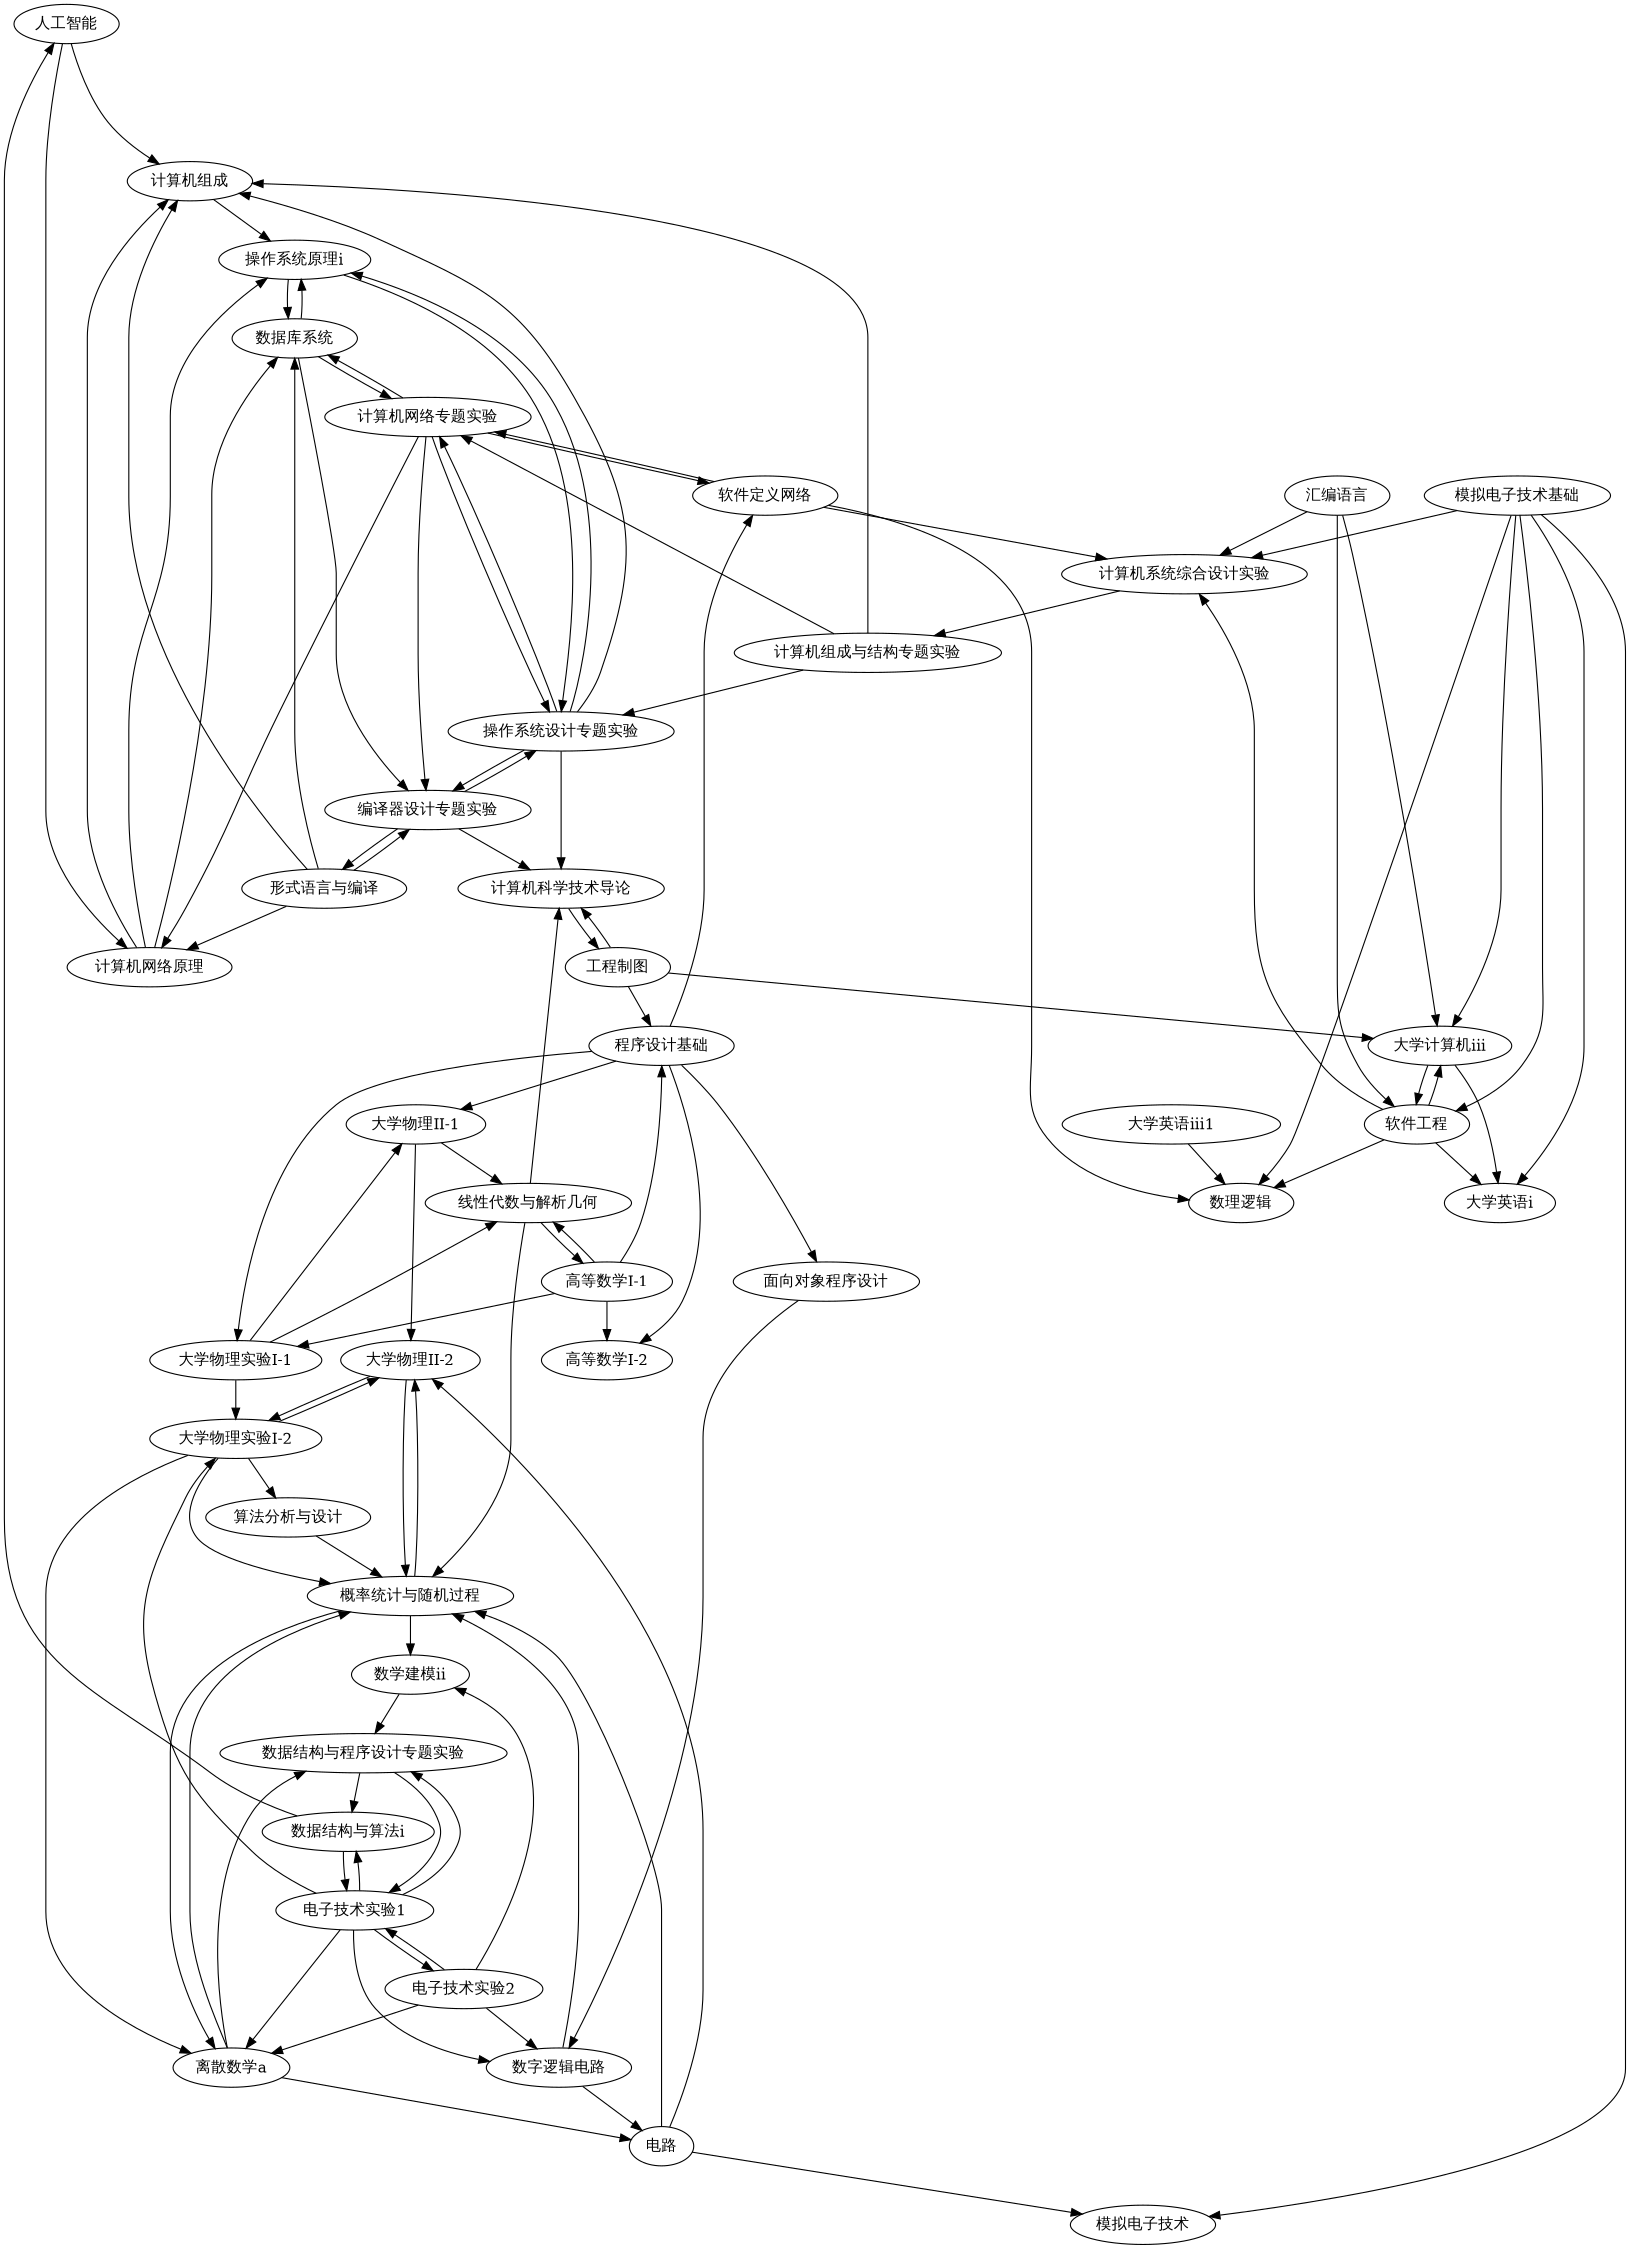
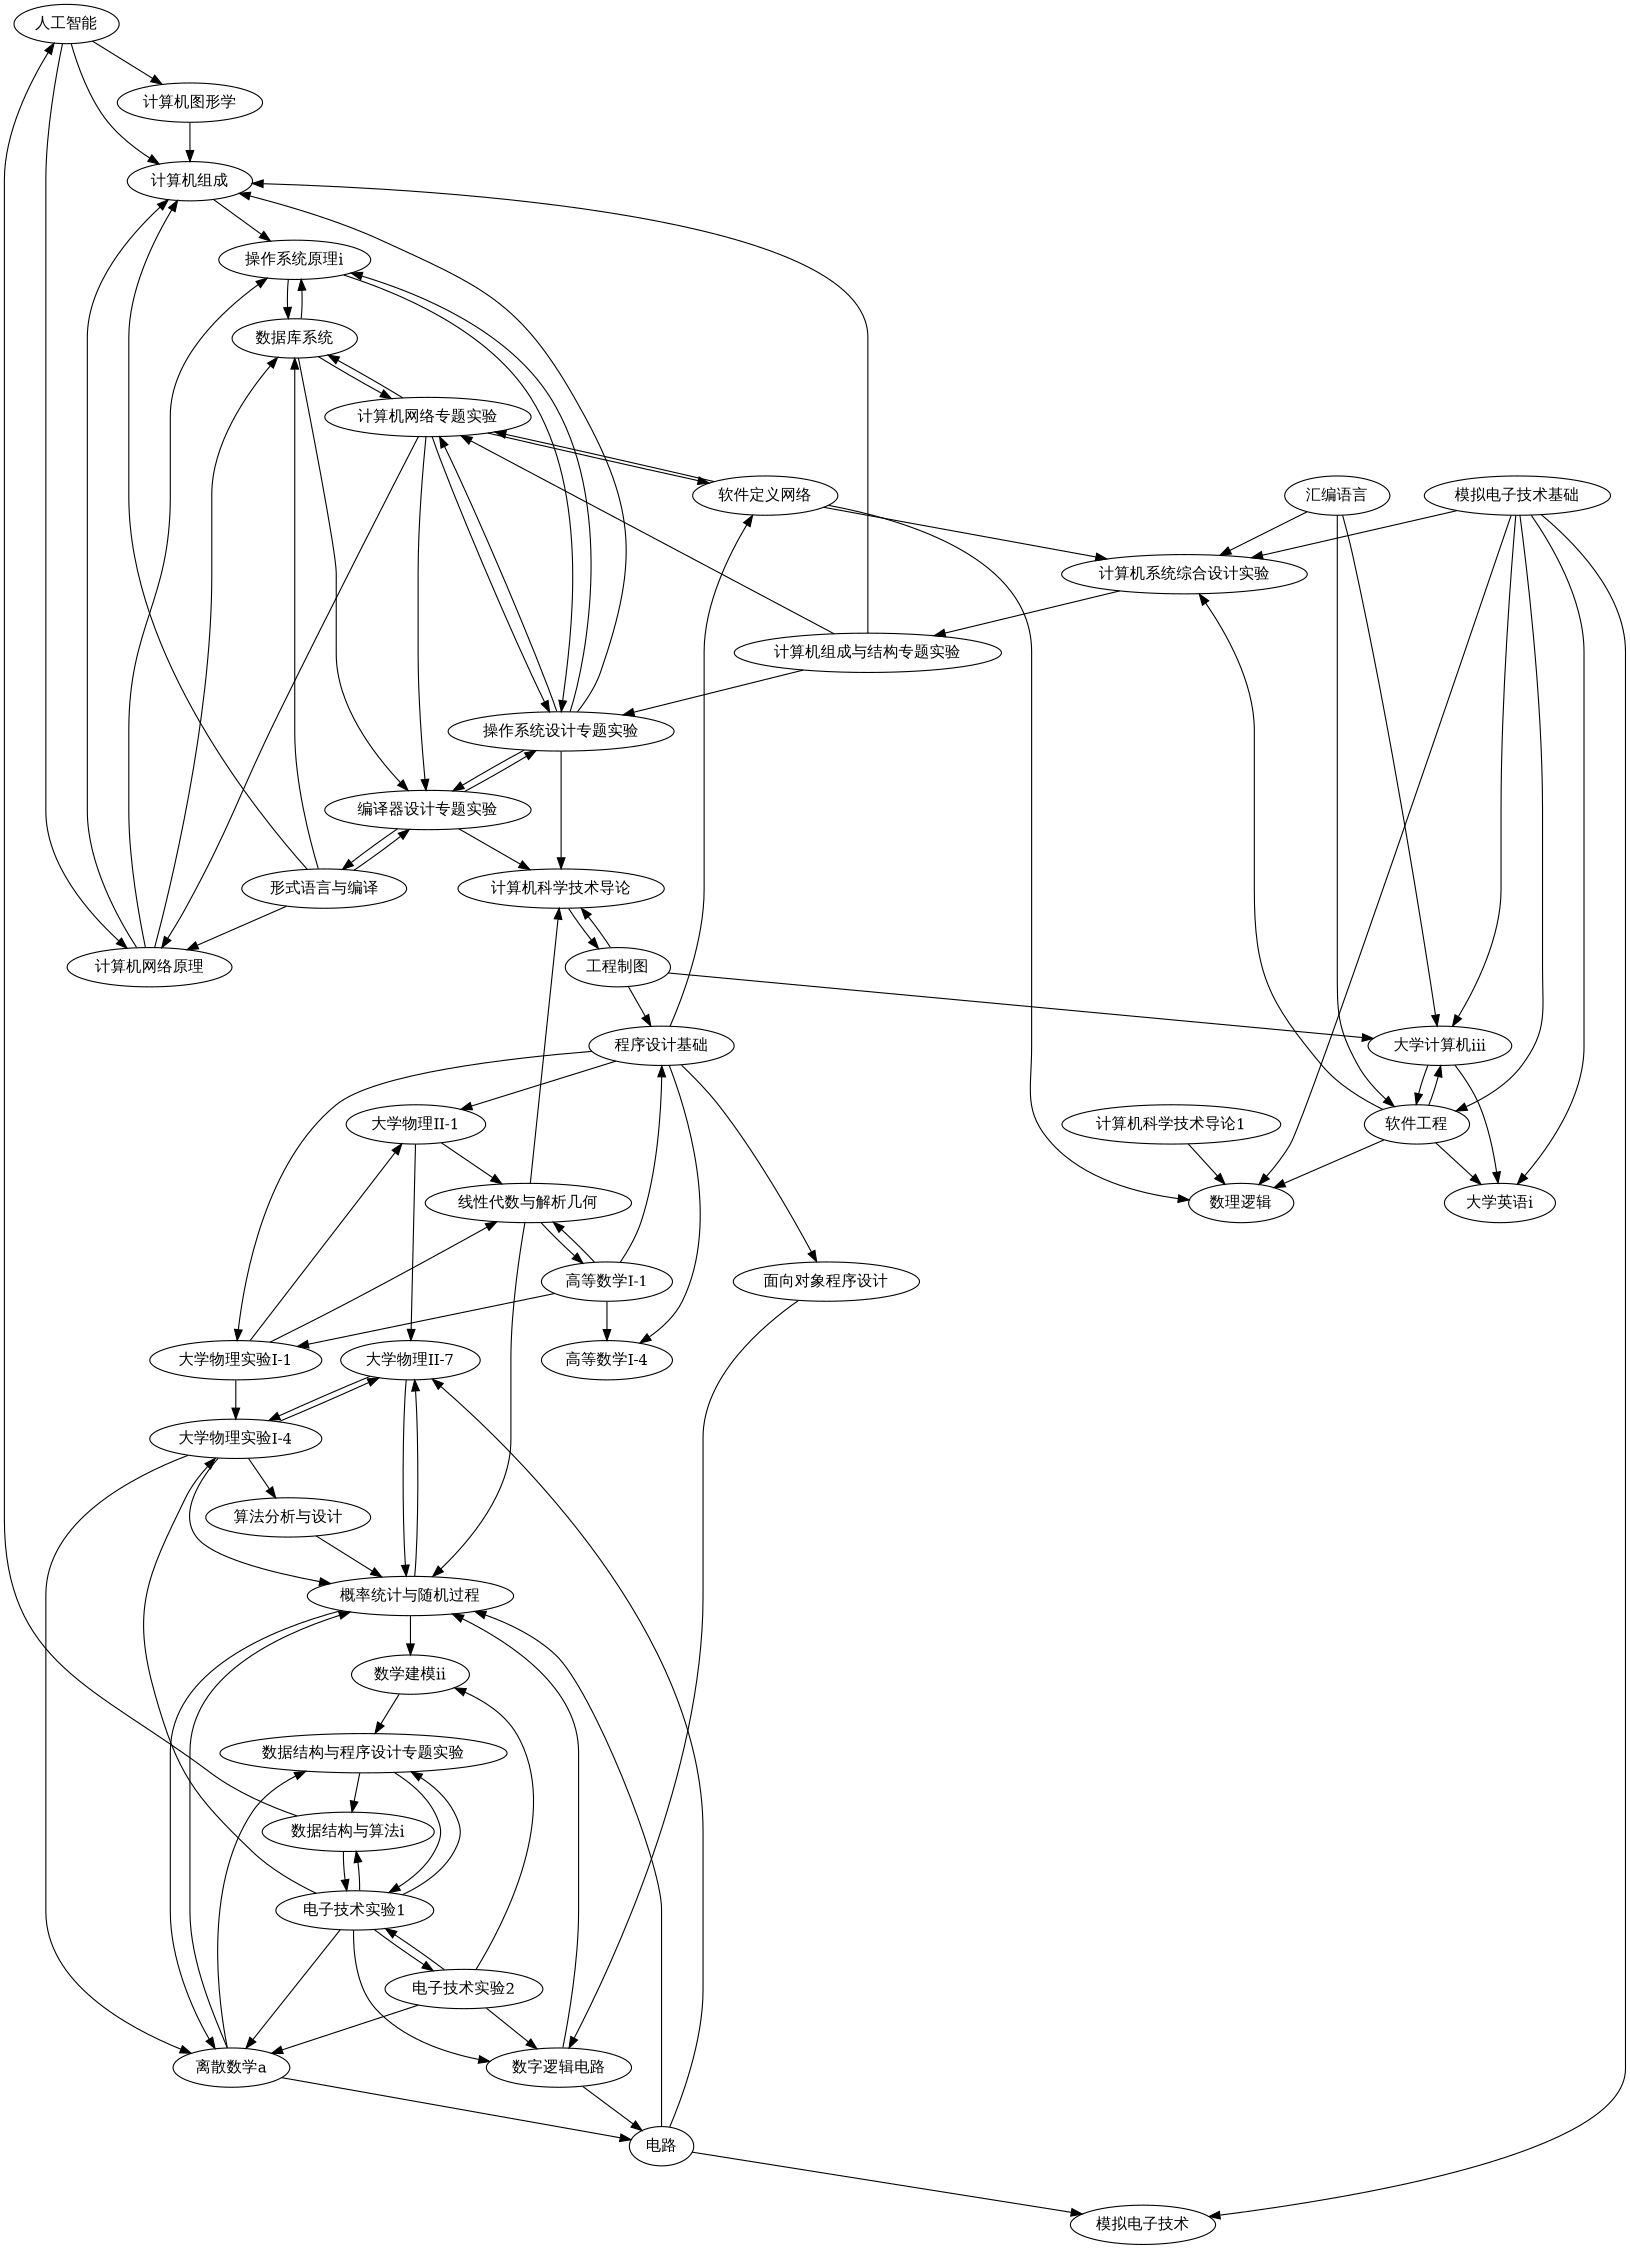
none -> (190, 103)
(1171, 1124) -> (1171, 1124)
(410, 1360) -> (410, 1360)
(607, 1360) -> (607, 1360)
(236, 1439) -> (236, 1439)
